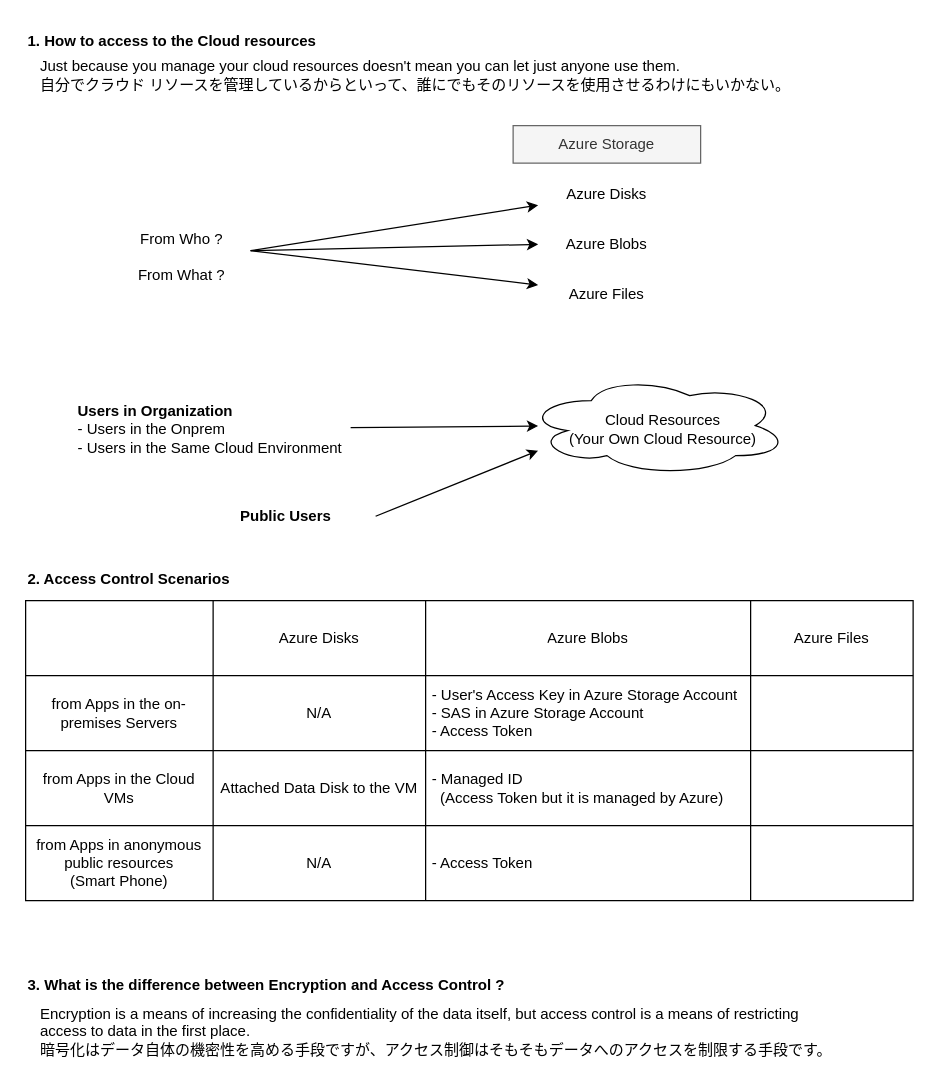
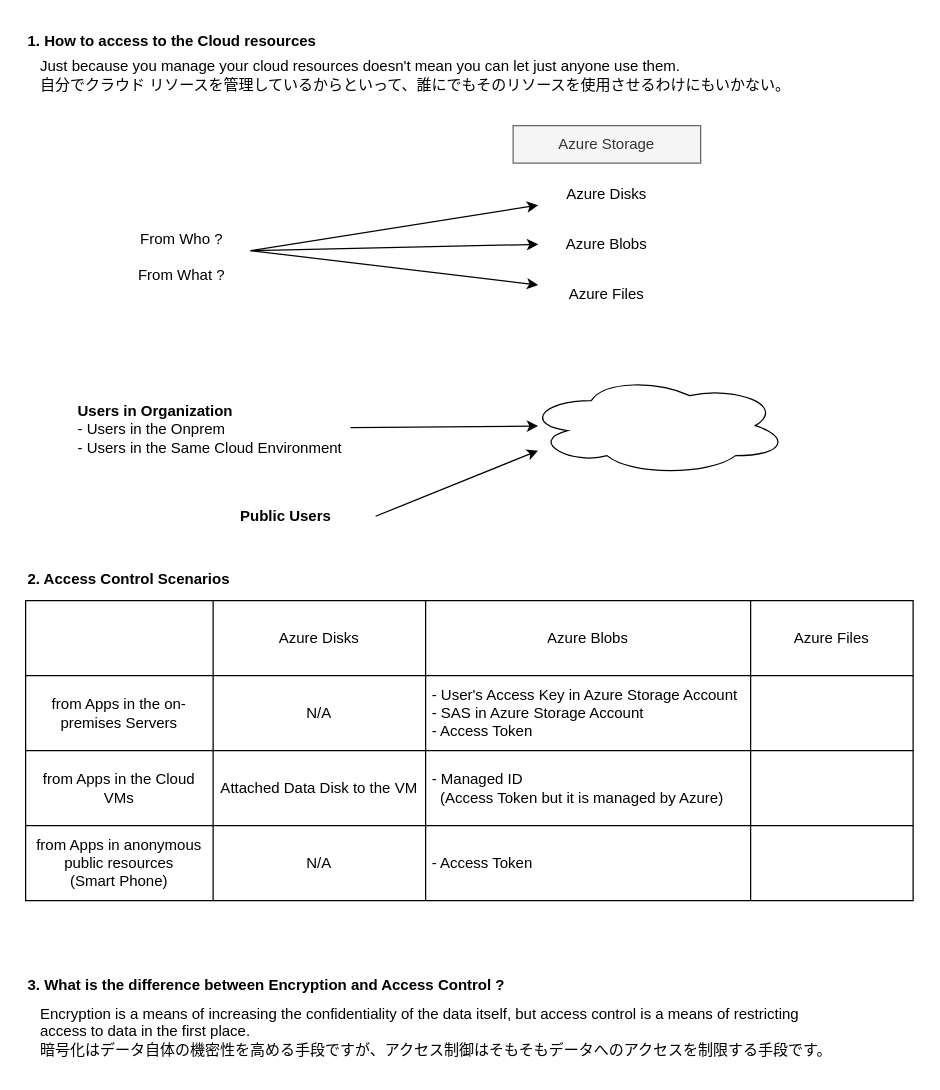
(663, 429) -> none
